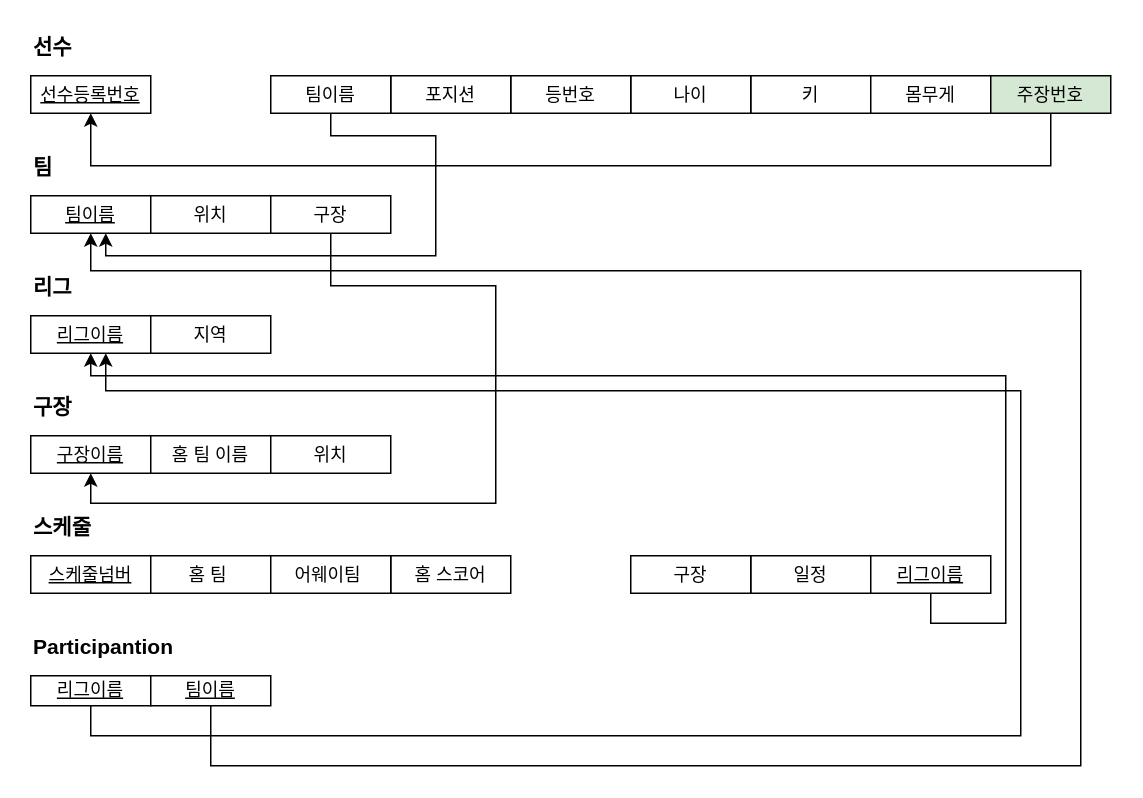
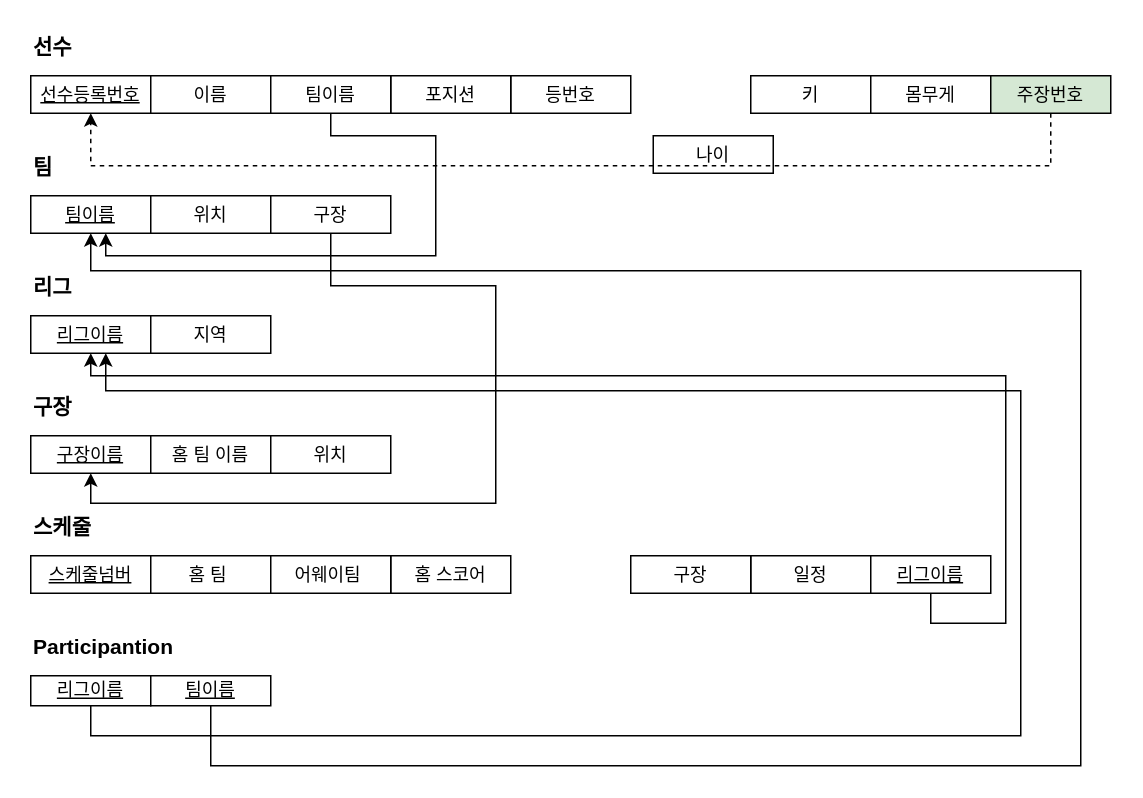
none -> (211, 95)
(691, 95) -> (713, 155)
(575, 166) -> (575, 166)
